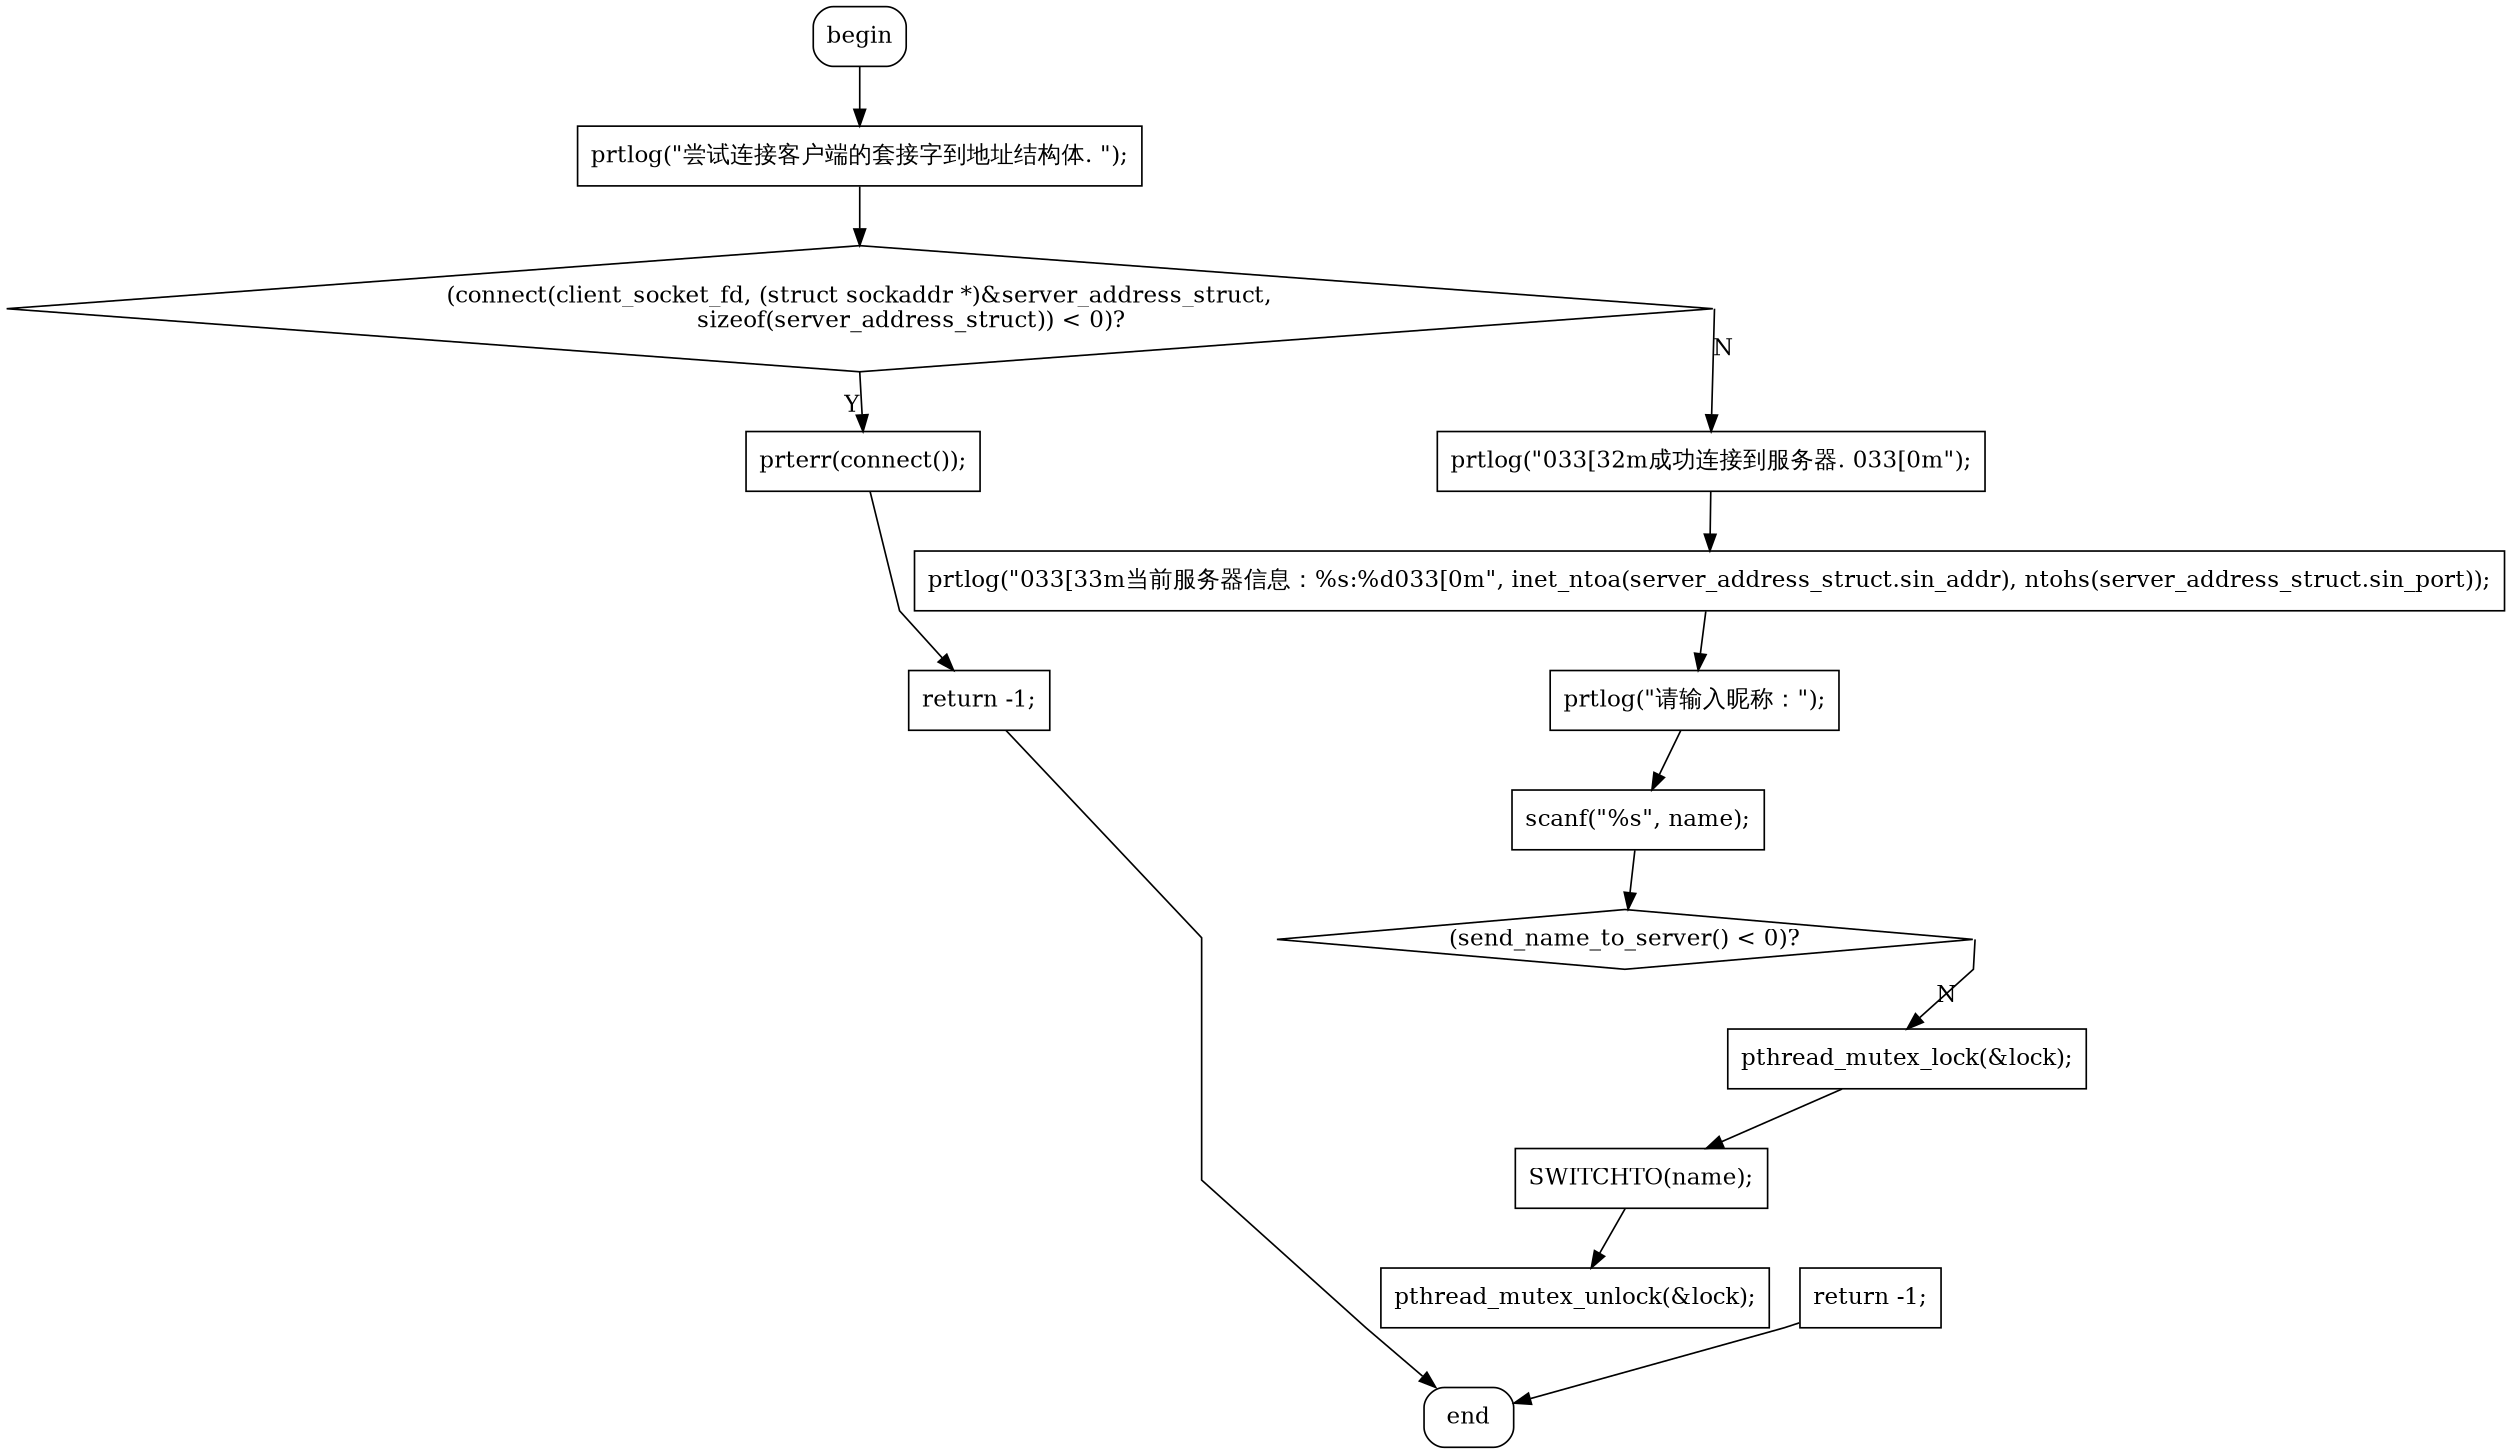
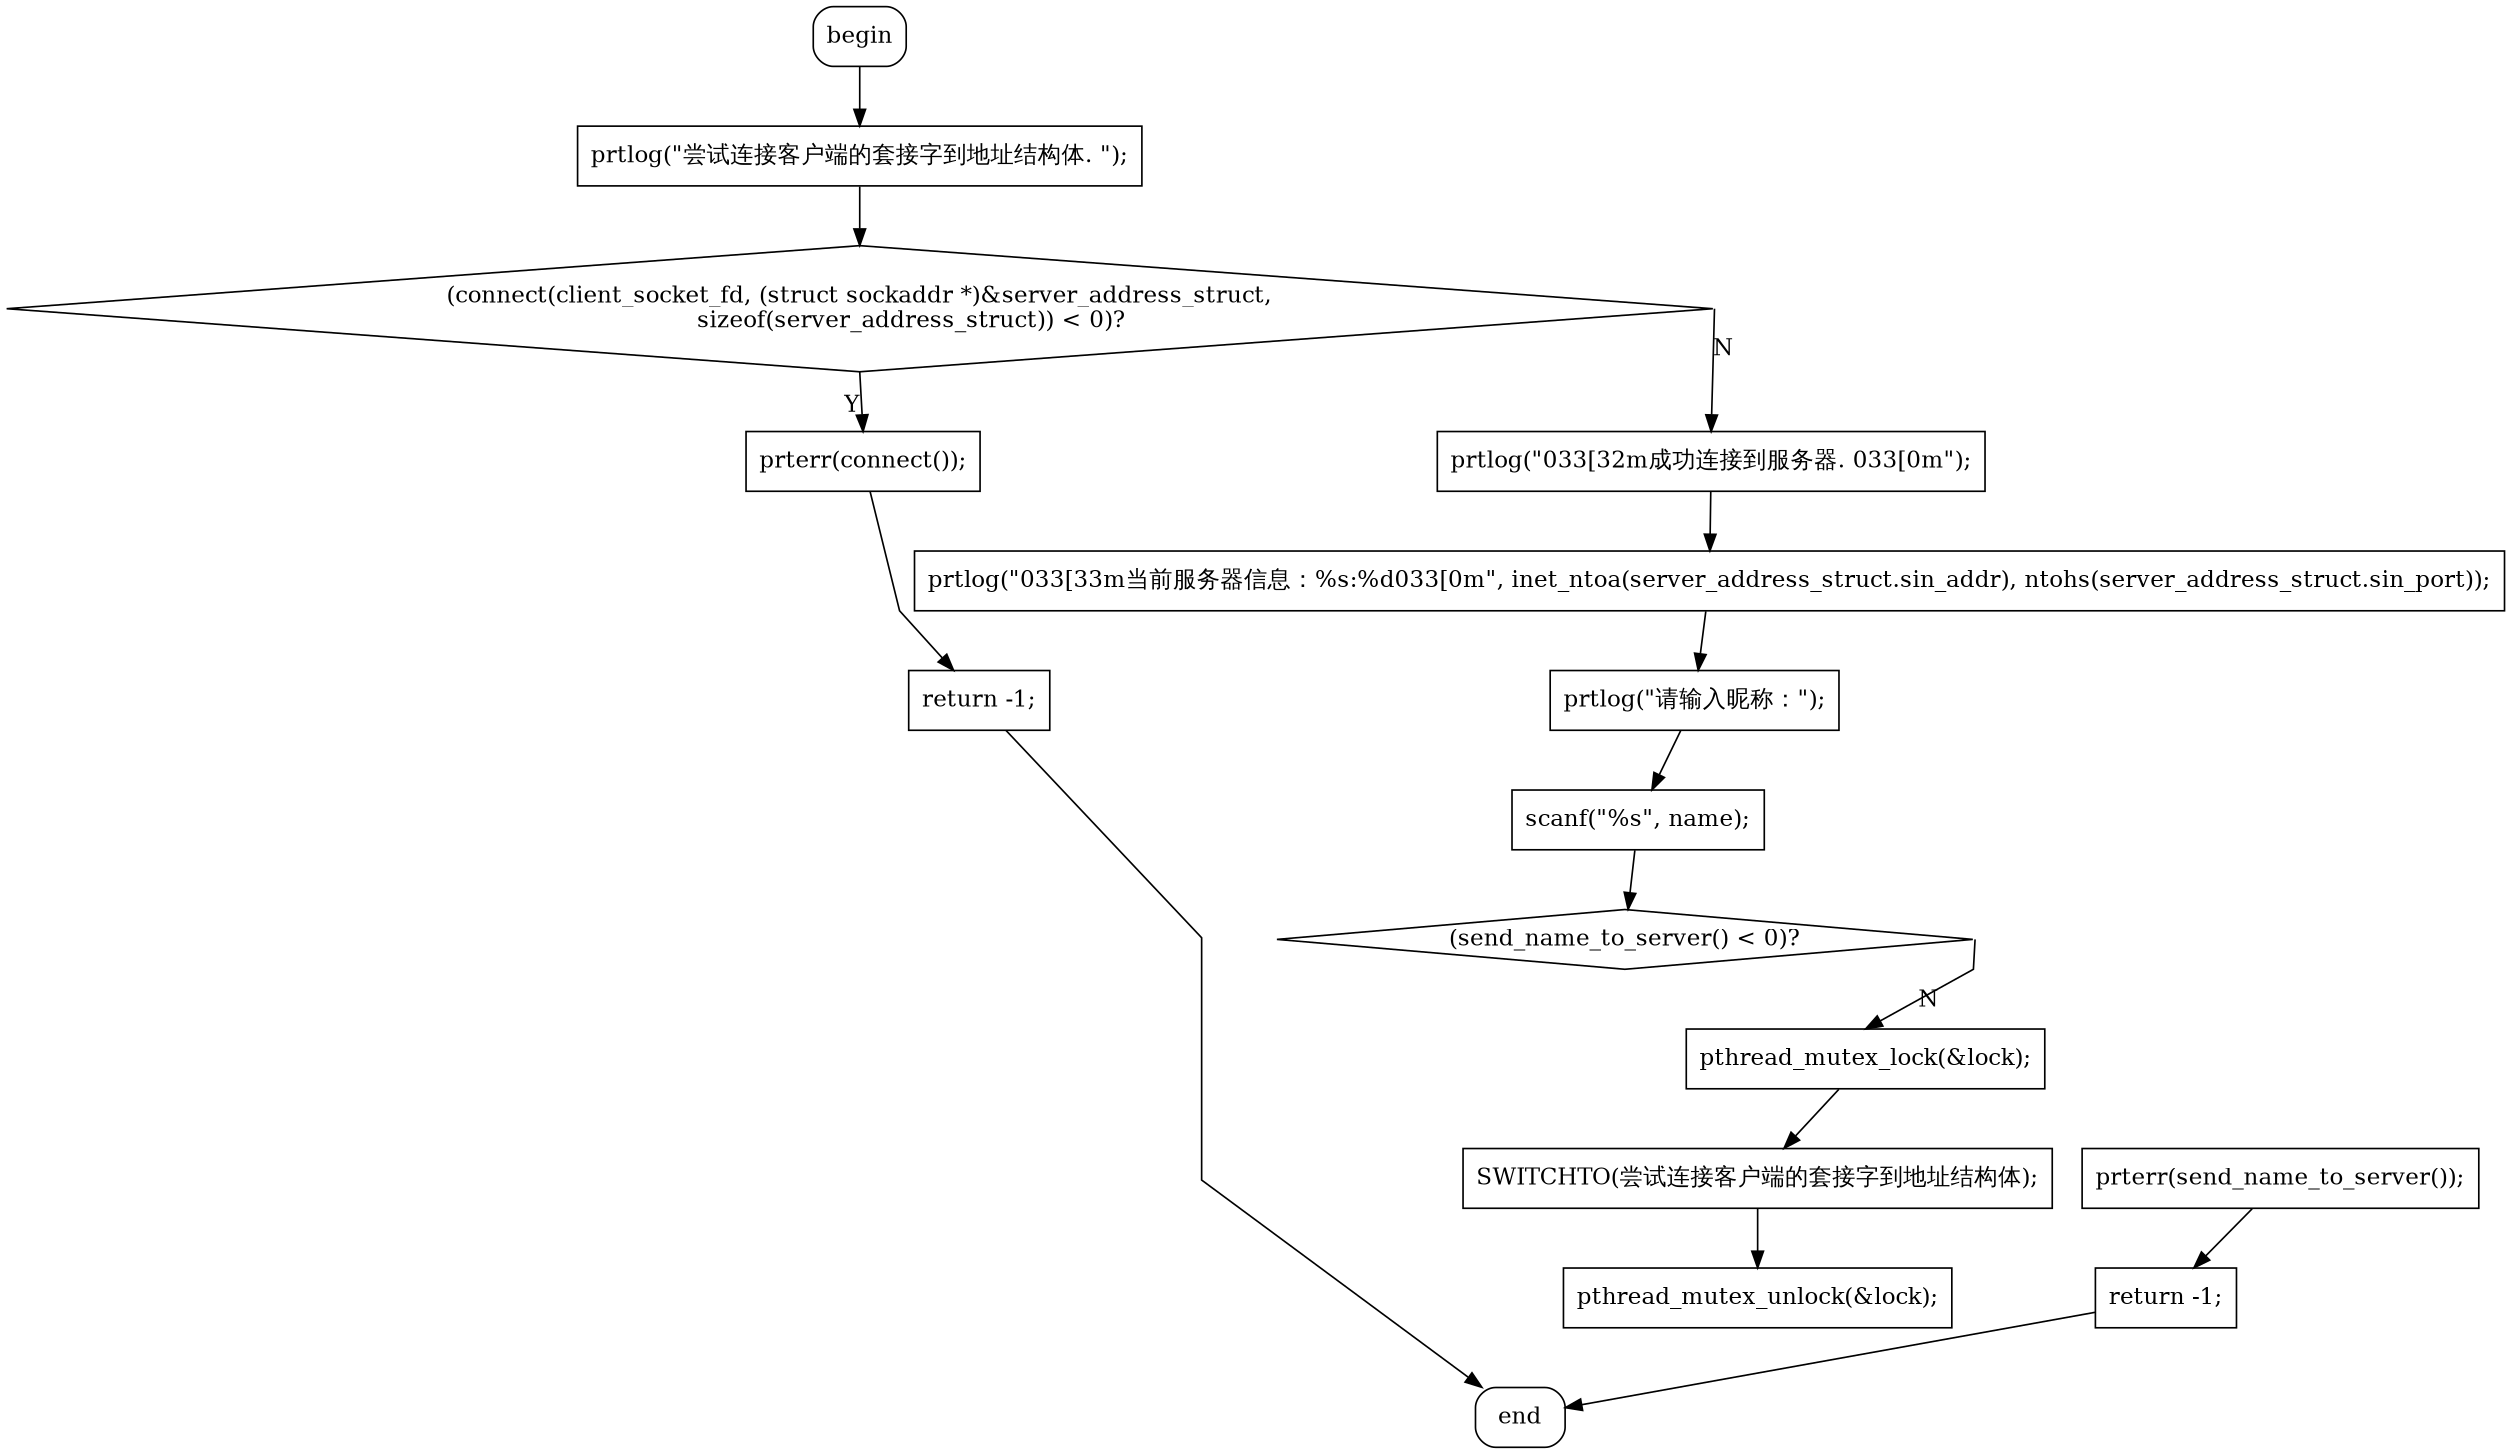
(1641, 1178) -> (1758, 1178)
none -> (2280, 1178)
